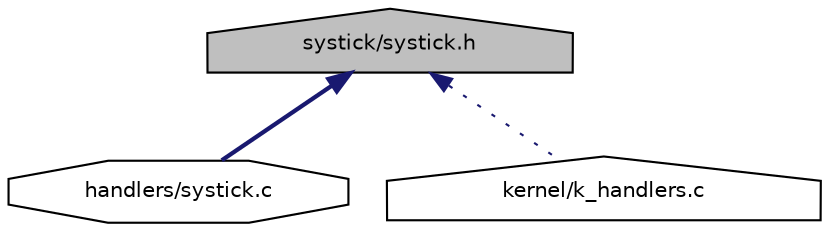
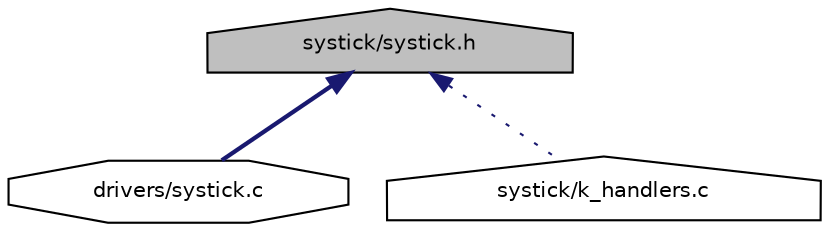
(178, 192) -> (178, 192)
(604, 192) -> (604, 192)
